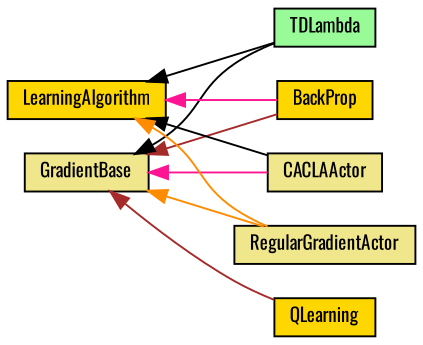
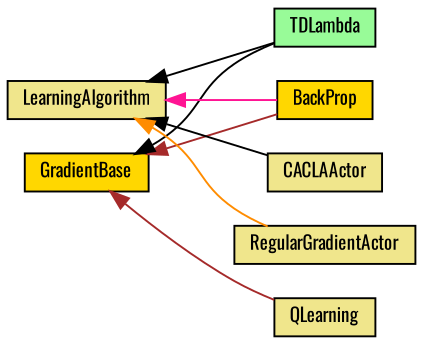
(87, 100) -> (87, 100)
(87, 172) -> (87, 172)
(218, 172) -> none
(215, 212) -> none
(325, 317) -> (325, 317)
